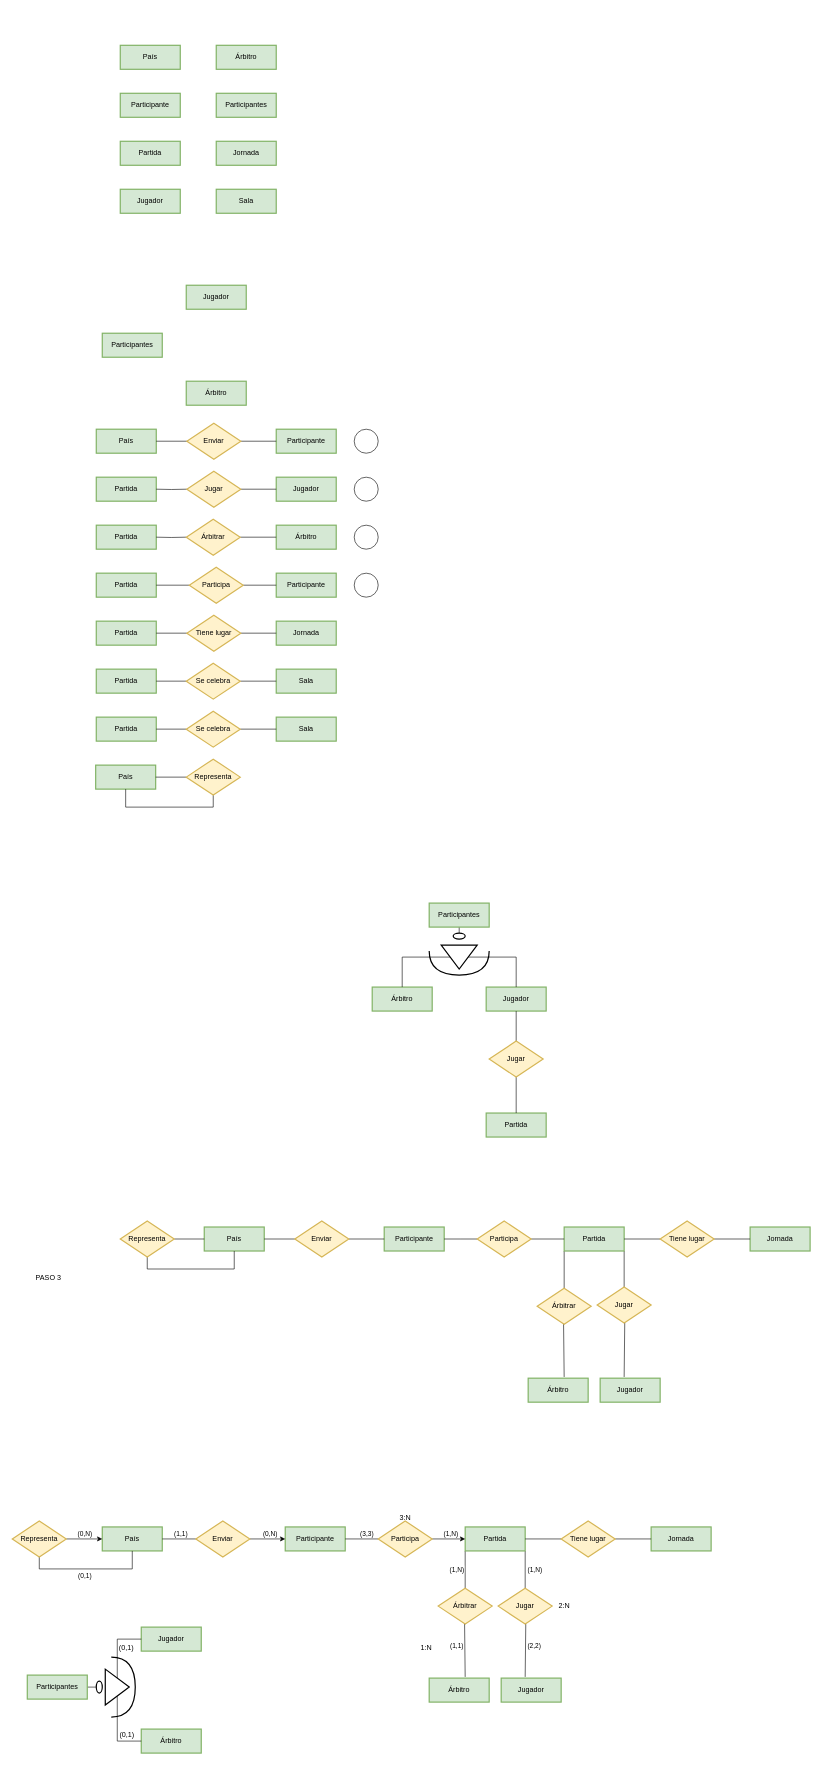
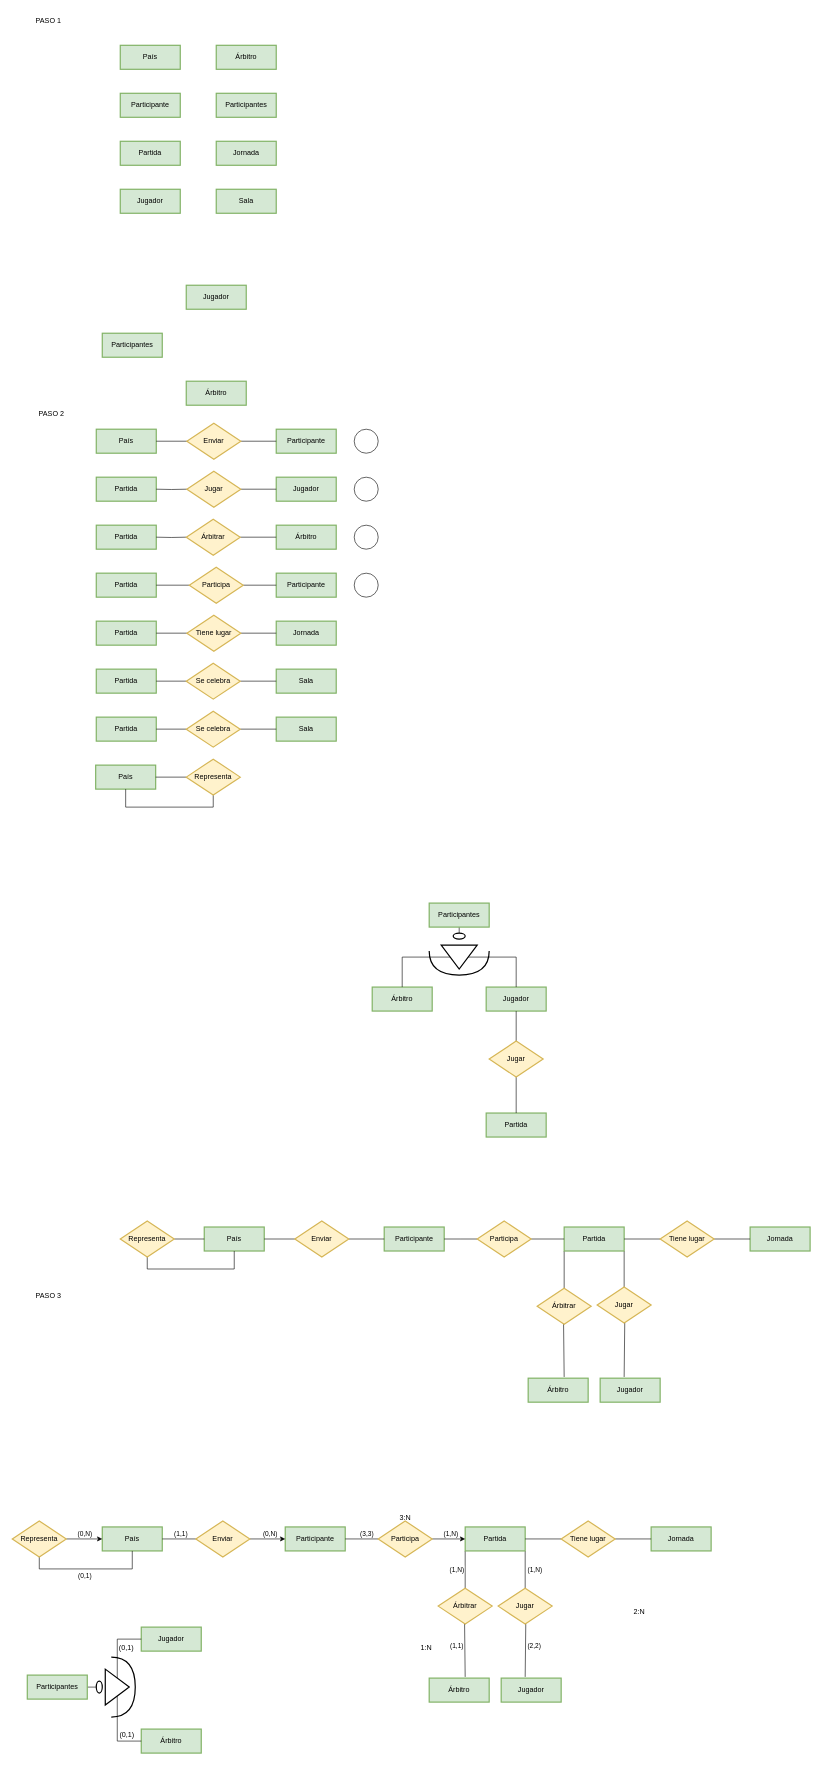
none -> (48, 21)
none -> (51, 414)
(48, 1278) -> (48, 1296)
(564, 1607) -> (639, 1613)
